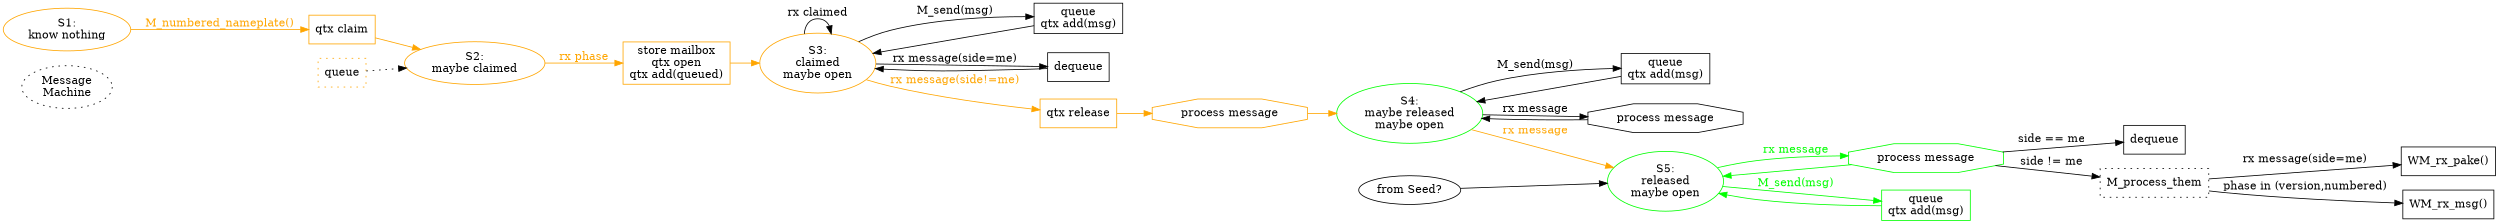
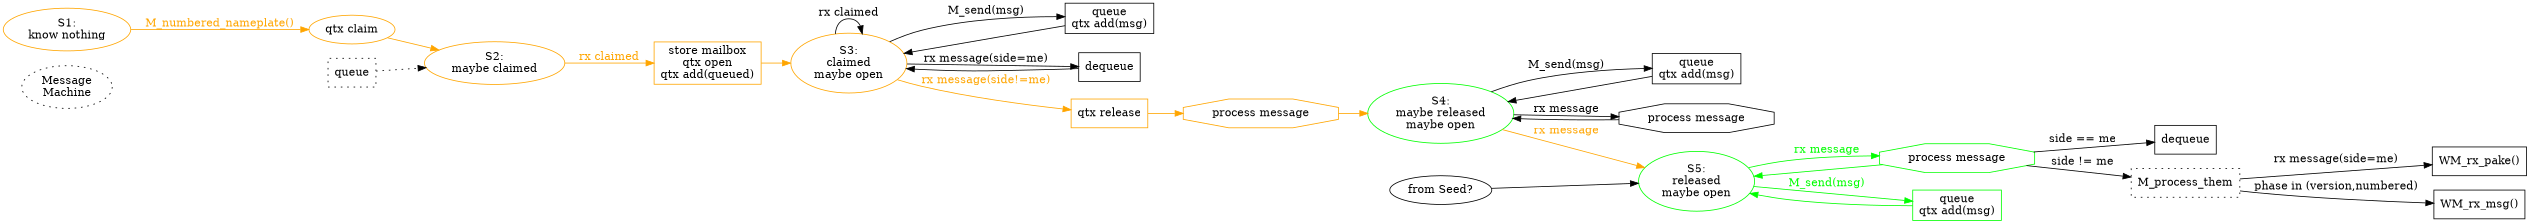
(342, 30) -> (352, 30)
(584, 57) -> (609, 57)
(342, 73) -> (352, 73)
